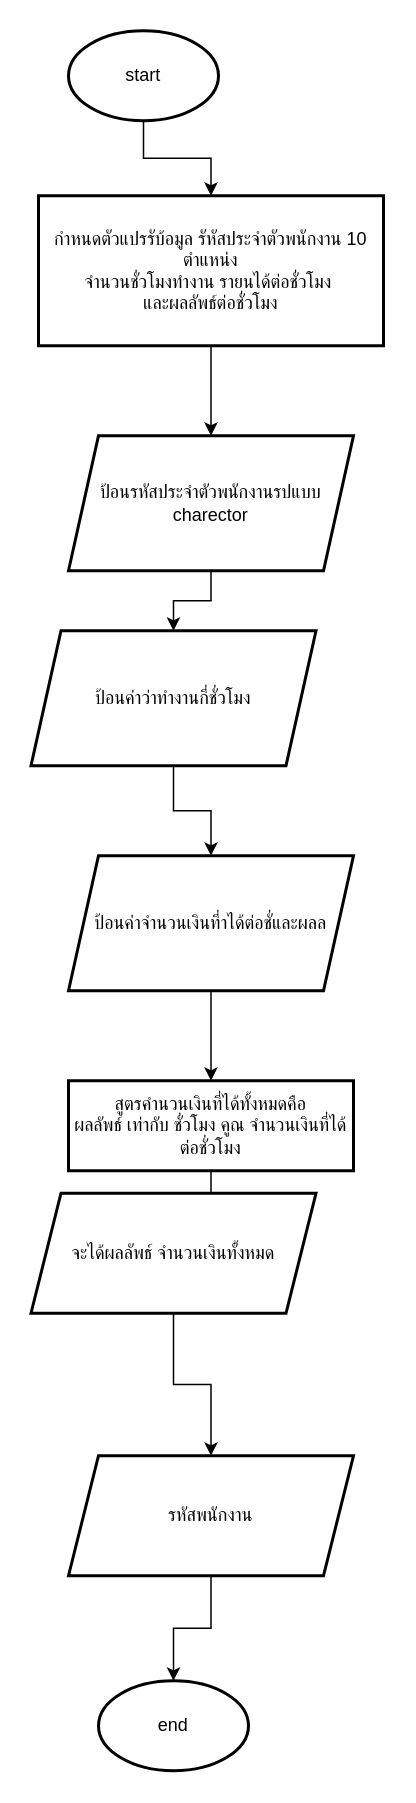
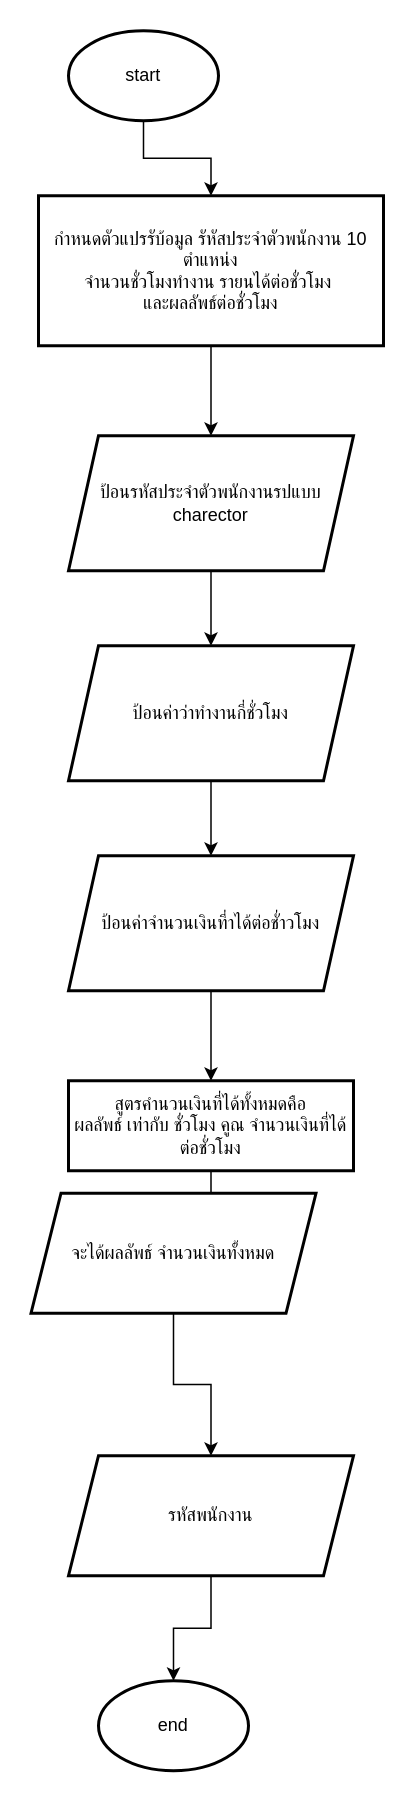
(173, 698) -> (211, 713)
(211, 923) -> (211, 923)
